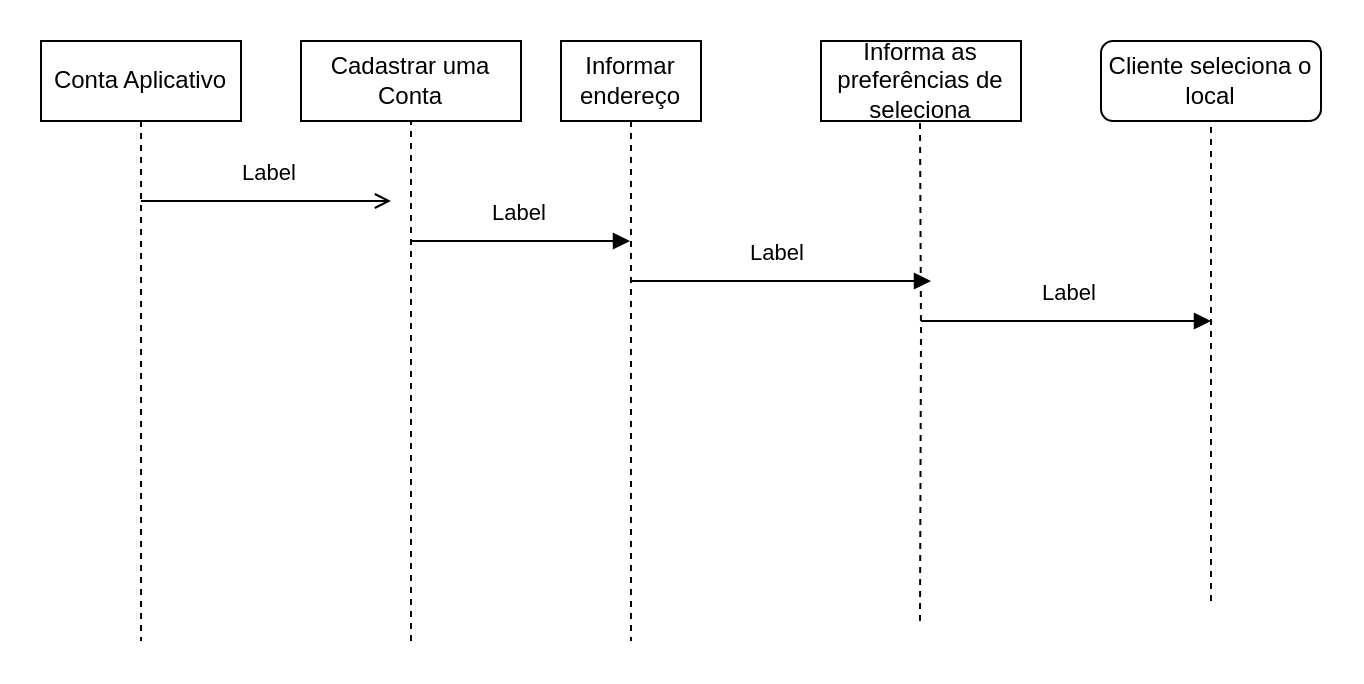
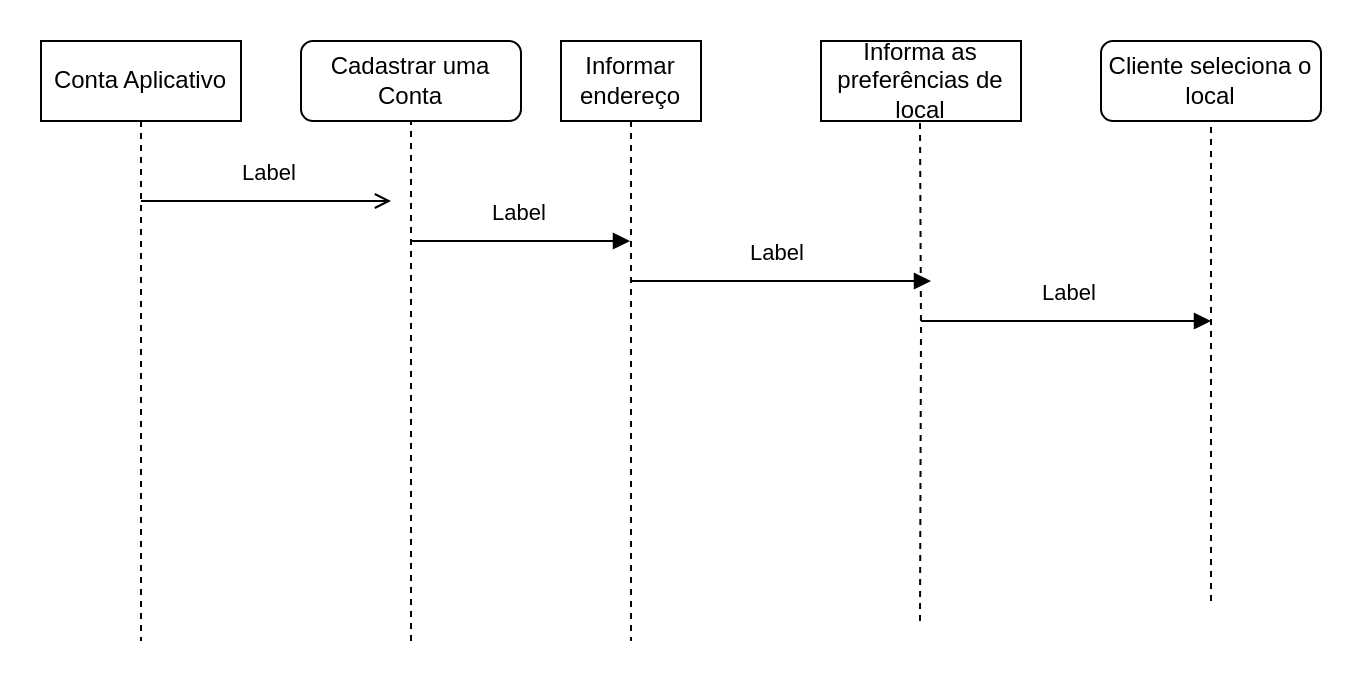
(411, 81) -> (411, 81)
(921, 81) -> (921, 81)
